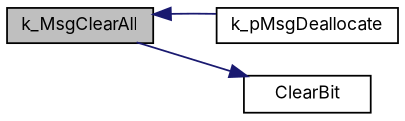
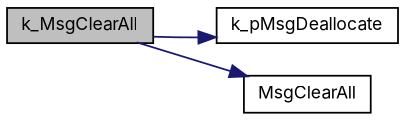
(193, 14) -> (176, 37)
(307, 94) -> (307, 94)
